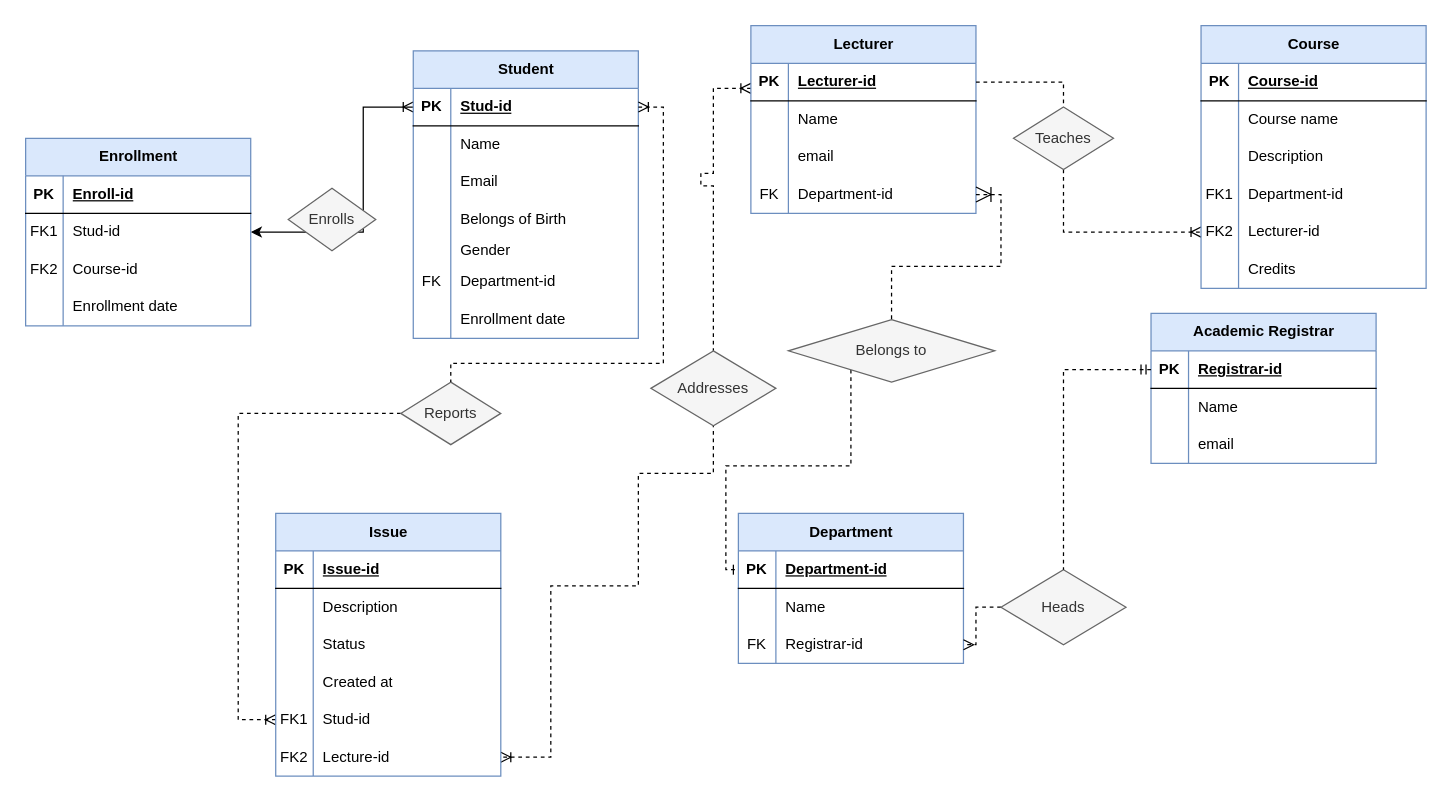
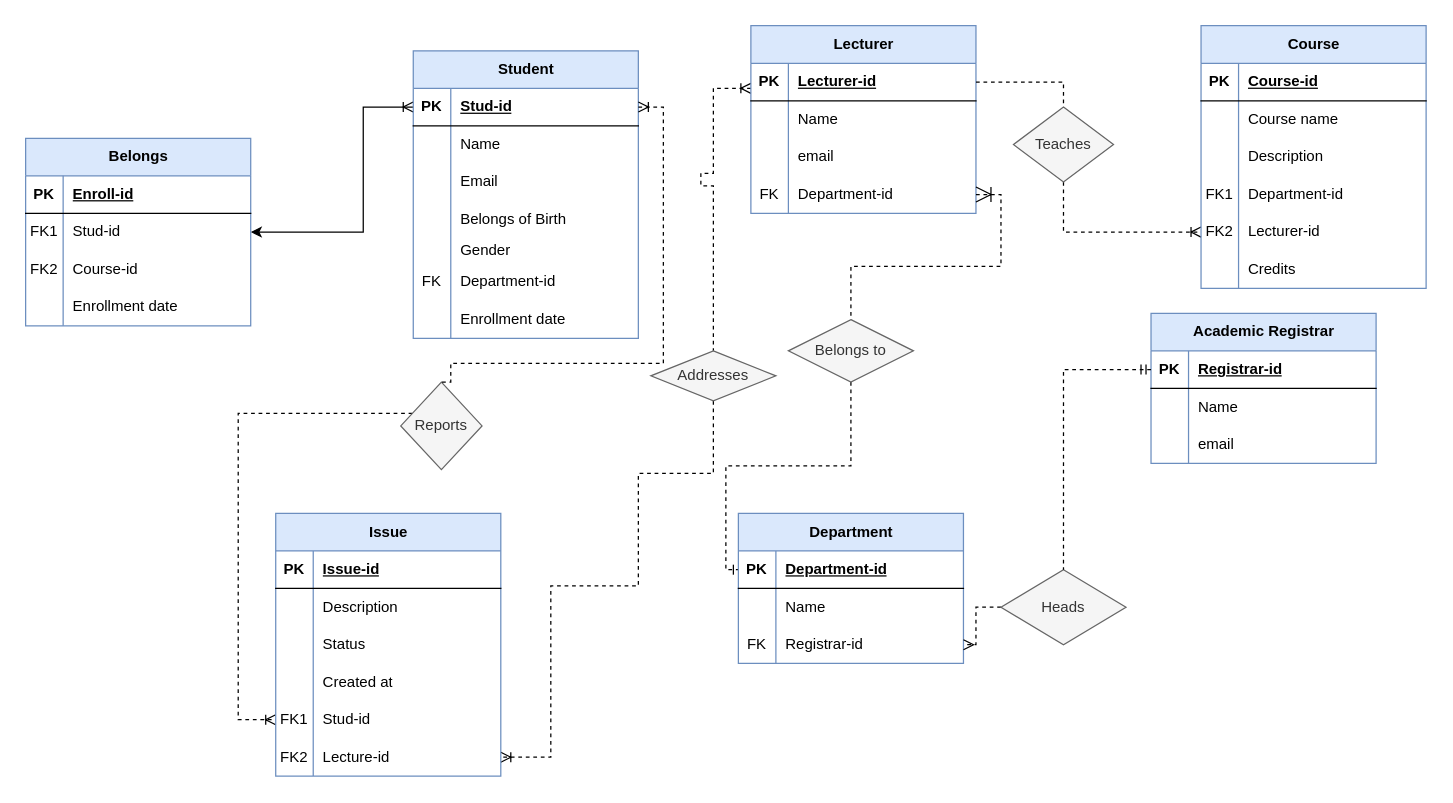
(1063, 138) -> (1063, 144)
(139, 157) -> (139, 157)
(332, 219) -> none
(891, 351) -> (851, 351)
(713, 388) -> (713, 376)
(451, 413) -> (441, 426)
